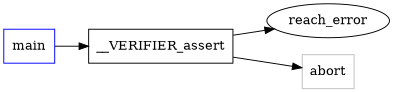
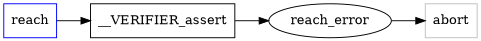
(29, 46) -> (30, 21)
(263, 62) -> (404, 21)
